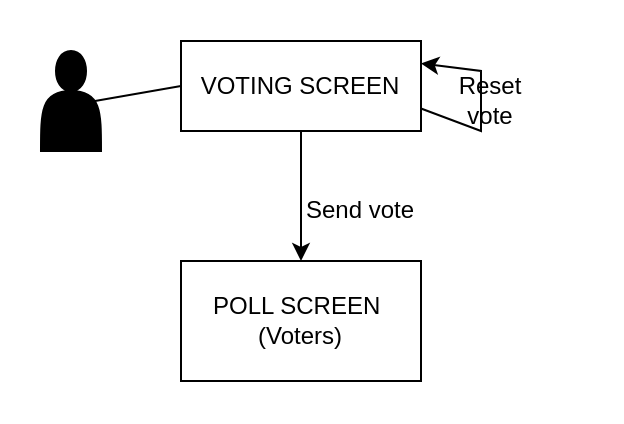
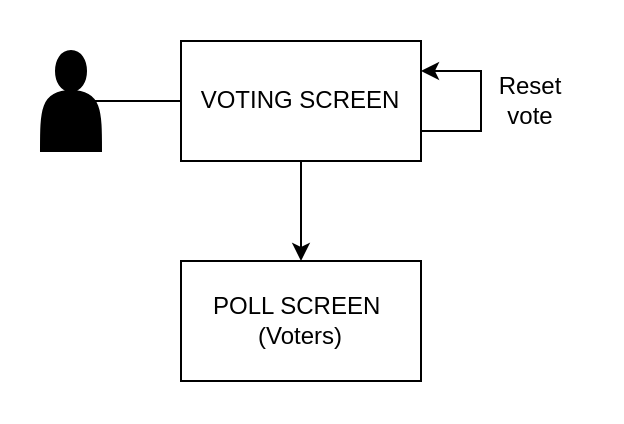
(301, 86) -> (301, 101)
(491, 101) -> (531, 101)
(361, 211) -> none
